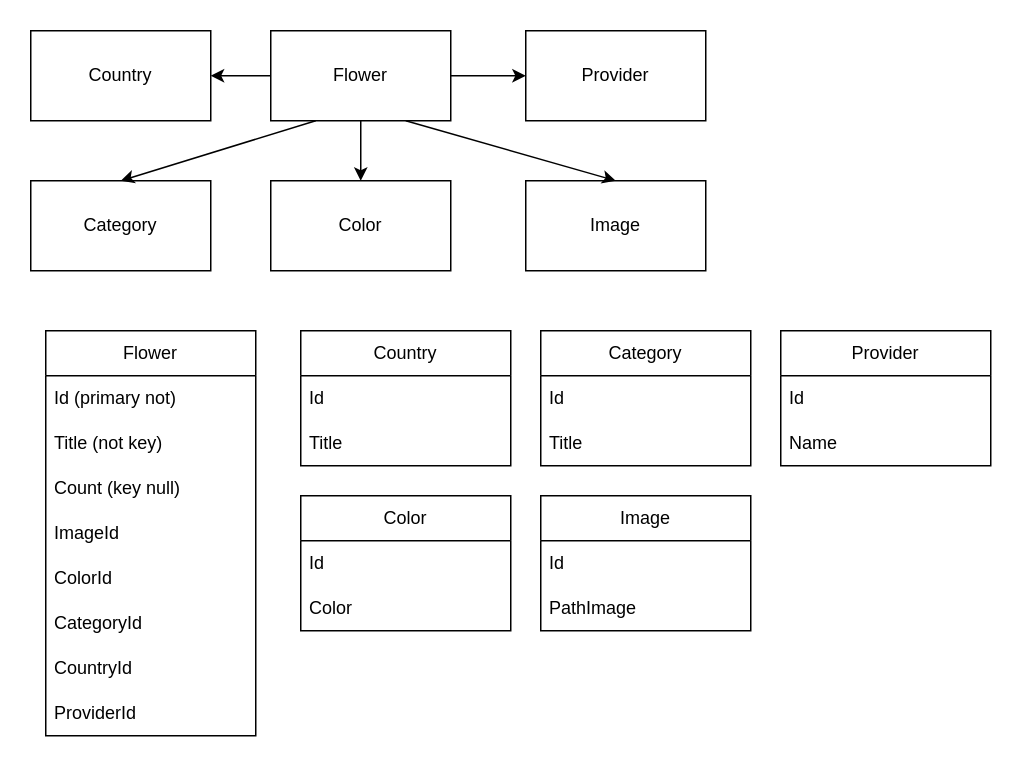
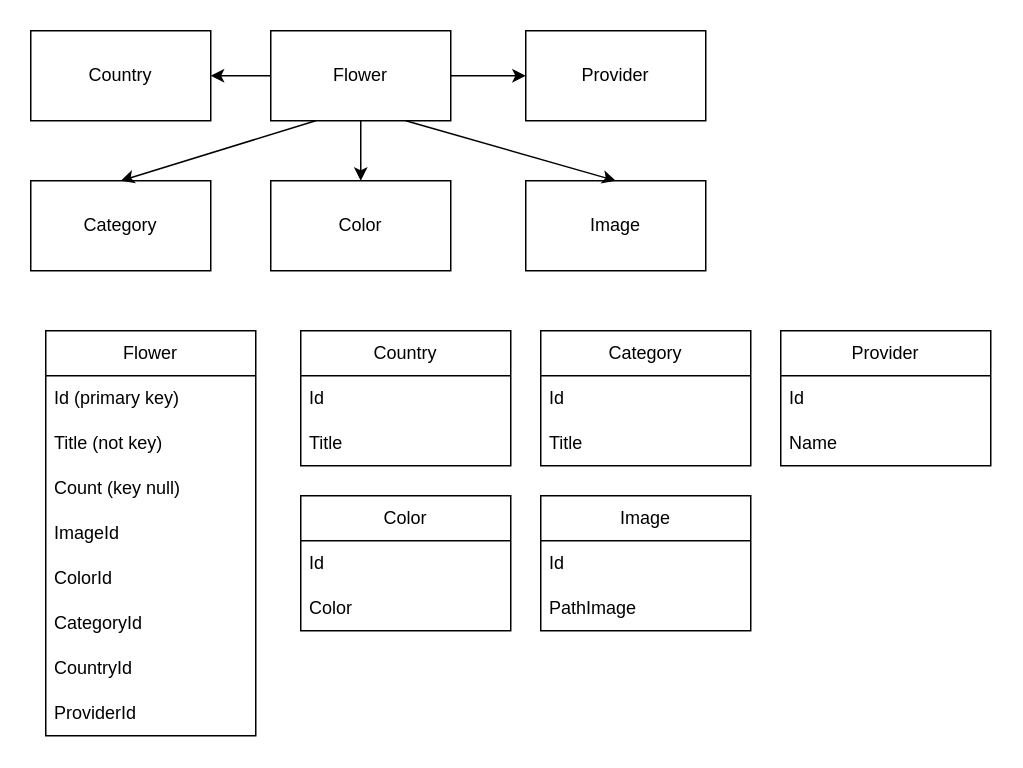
(128, 398) -> (128, 398)
